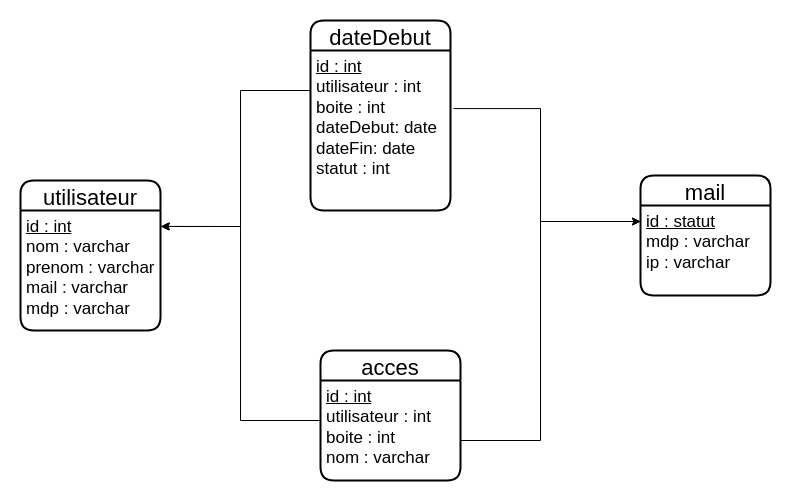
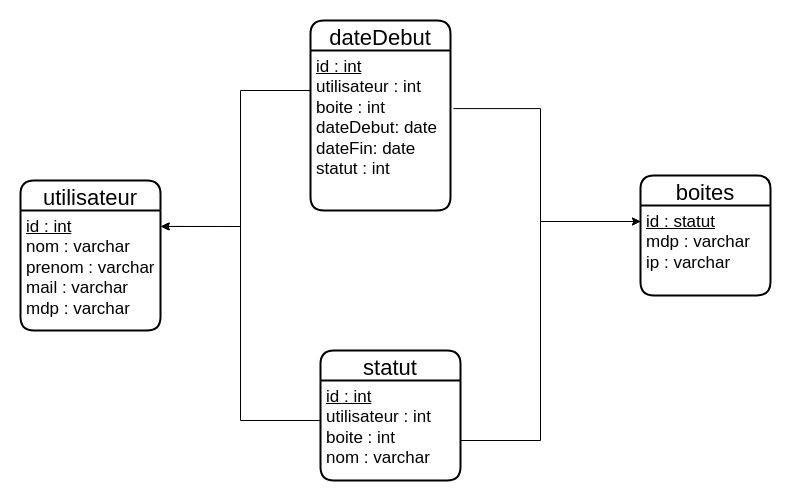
(705, 193) -> (705, 193)
(390, 368) -> (390, 368)
